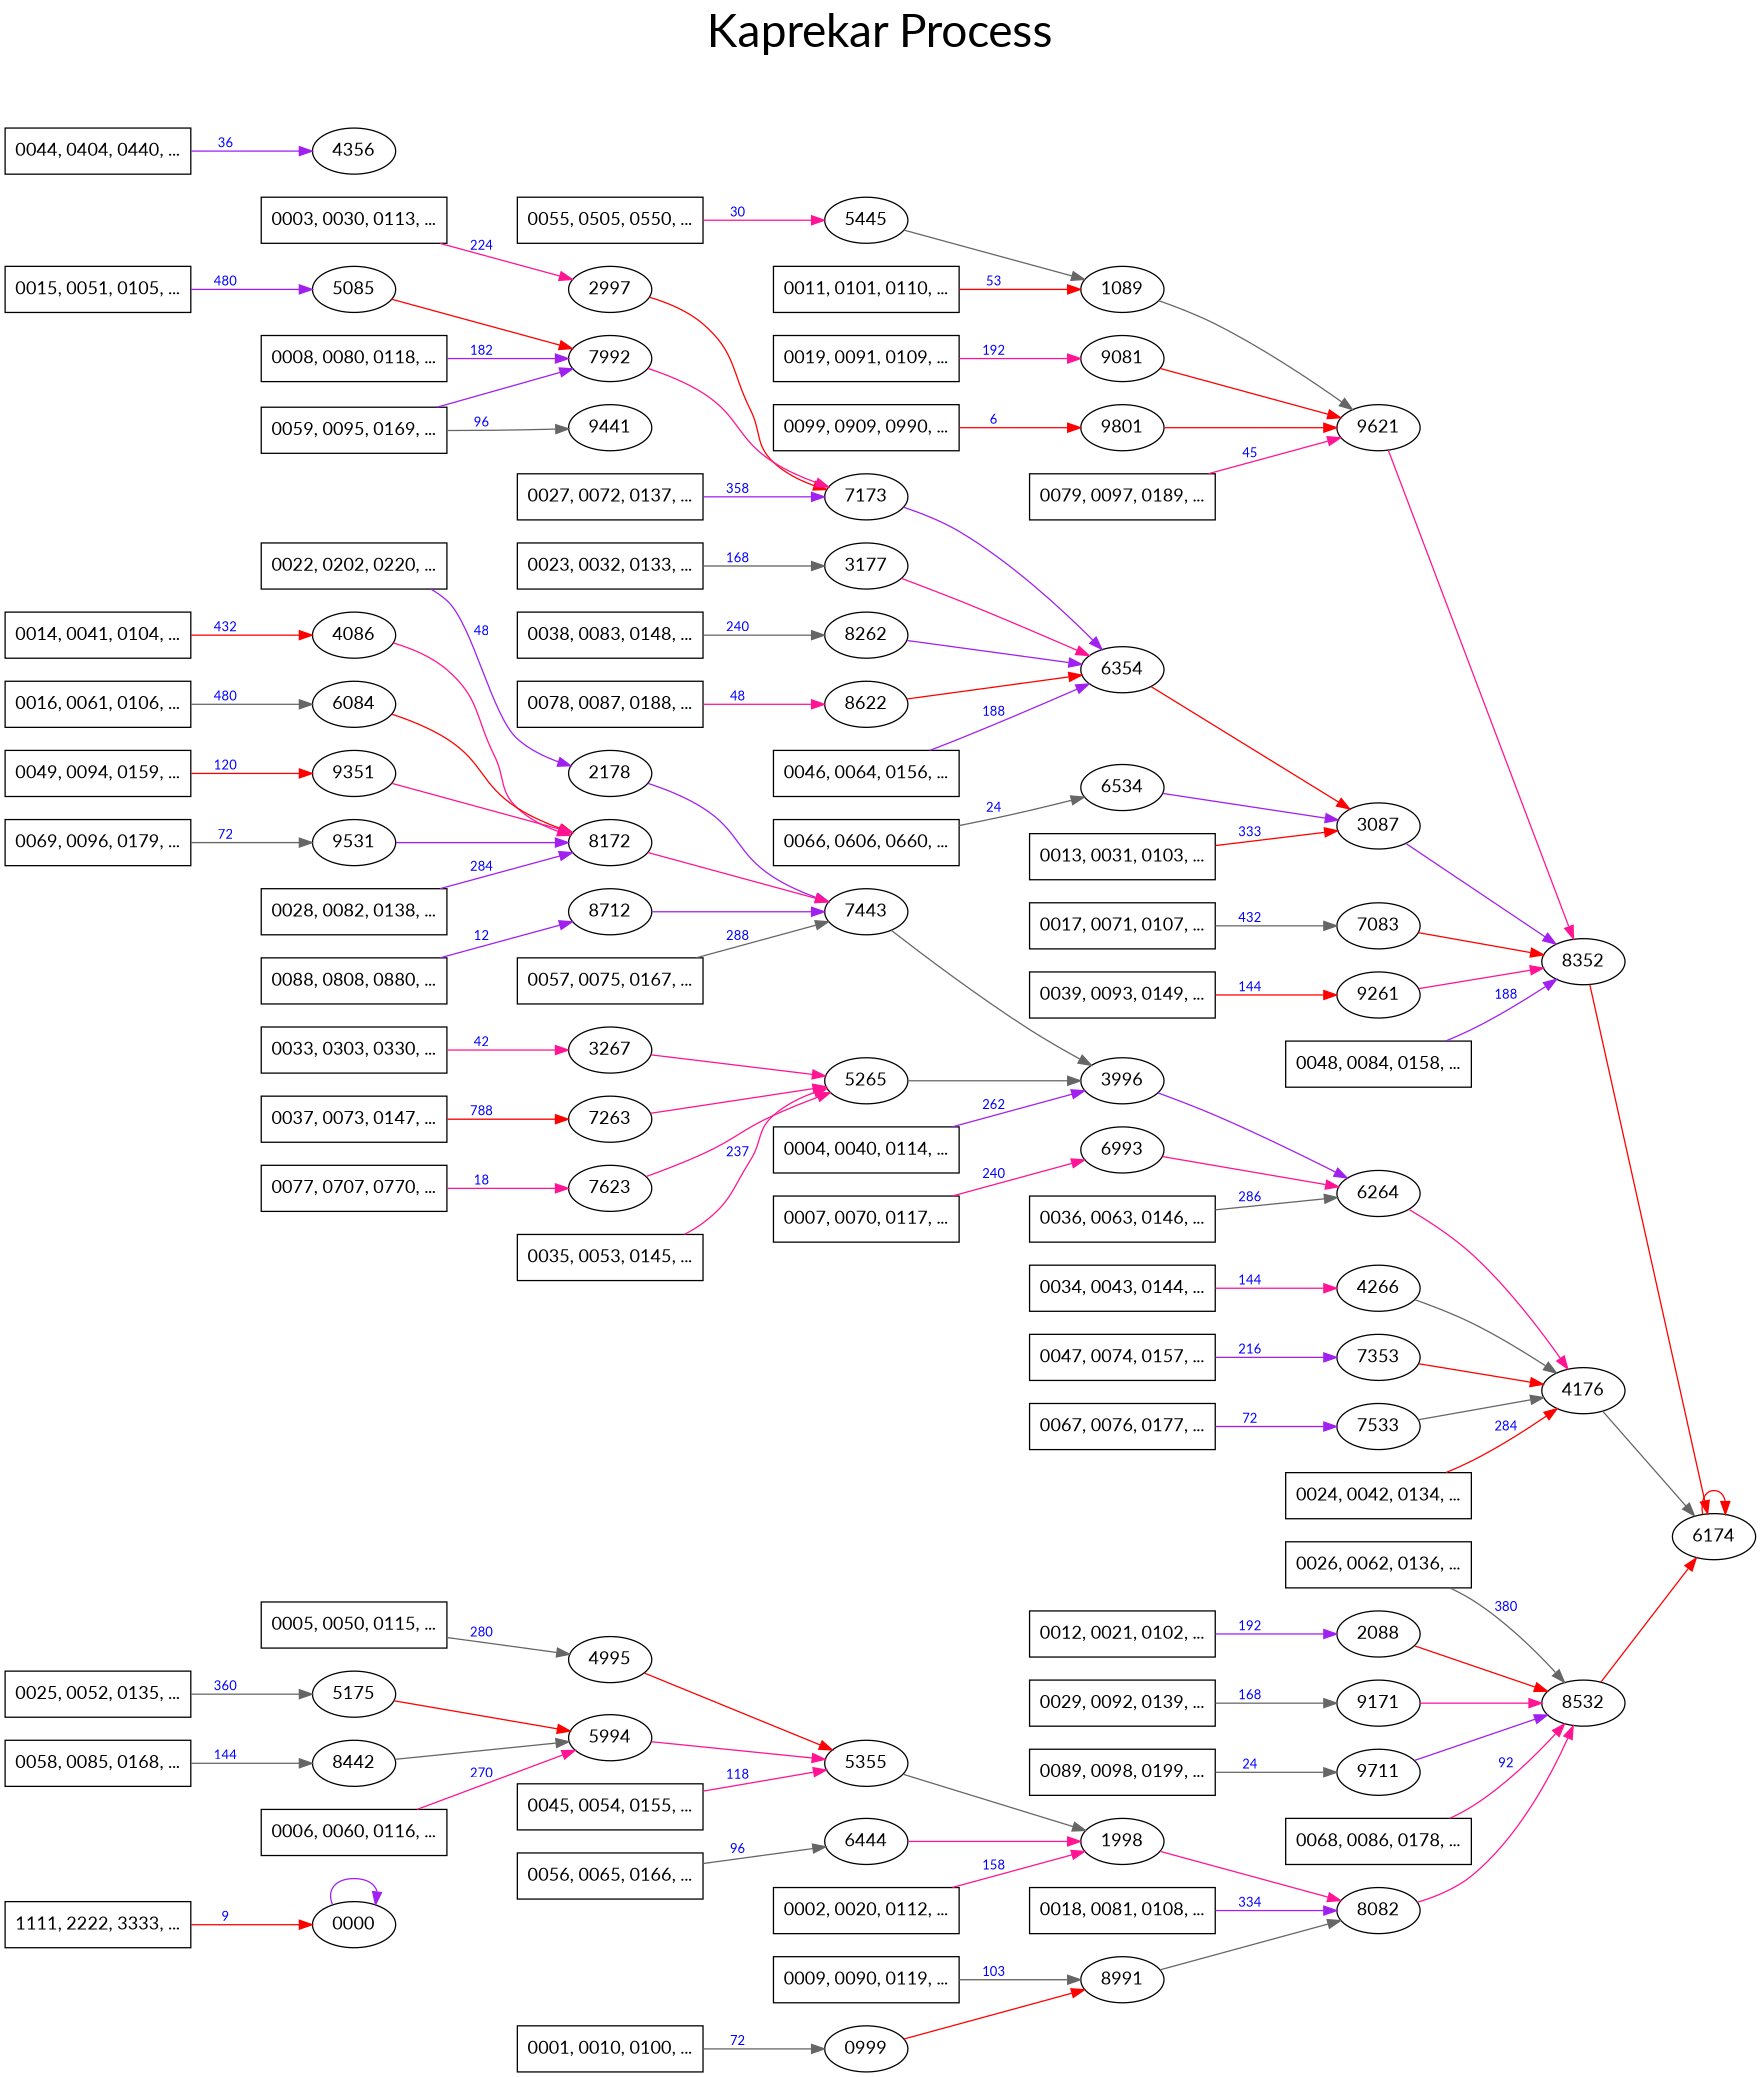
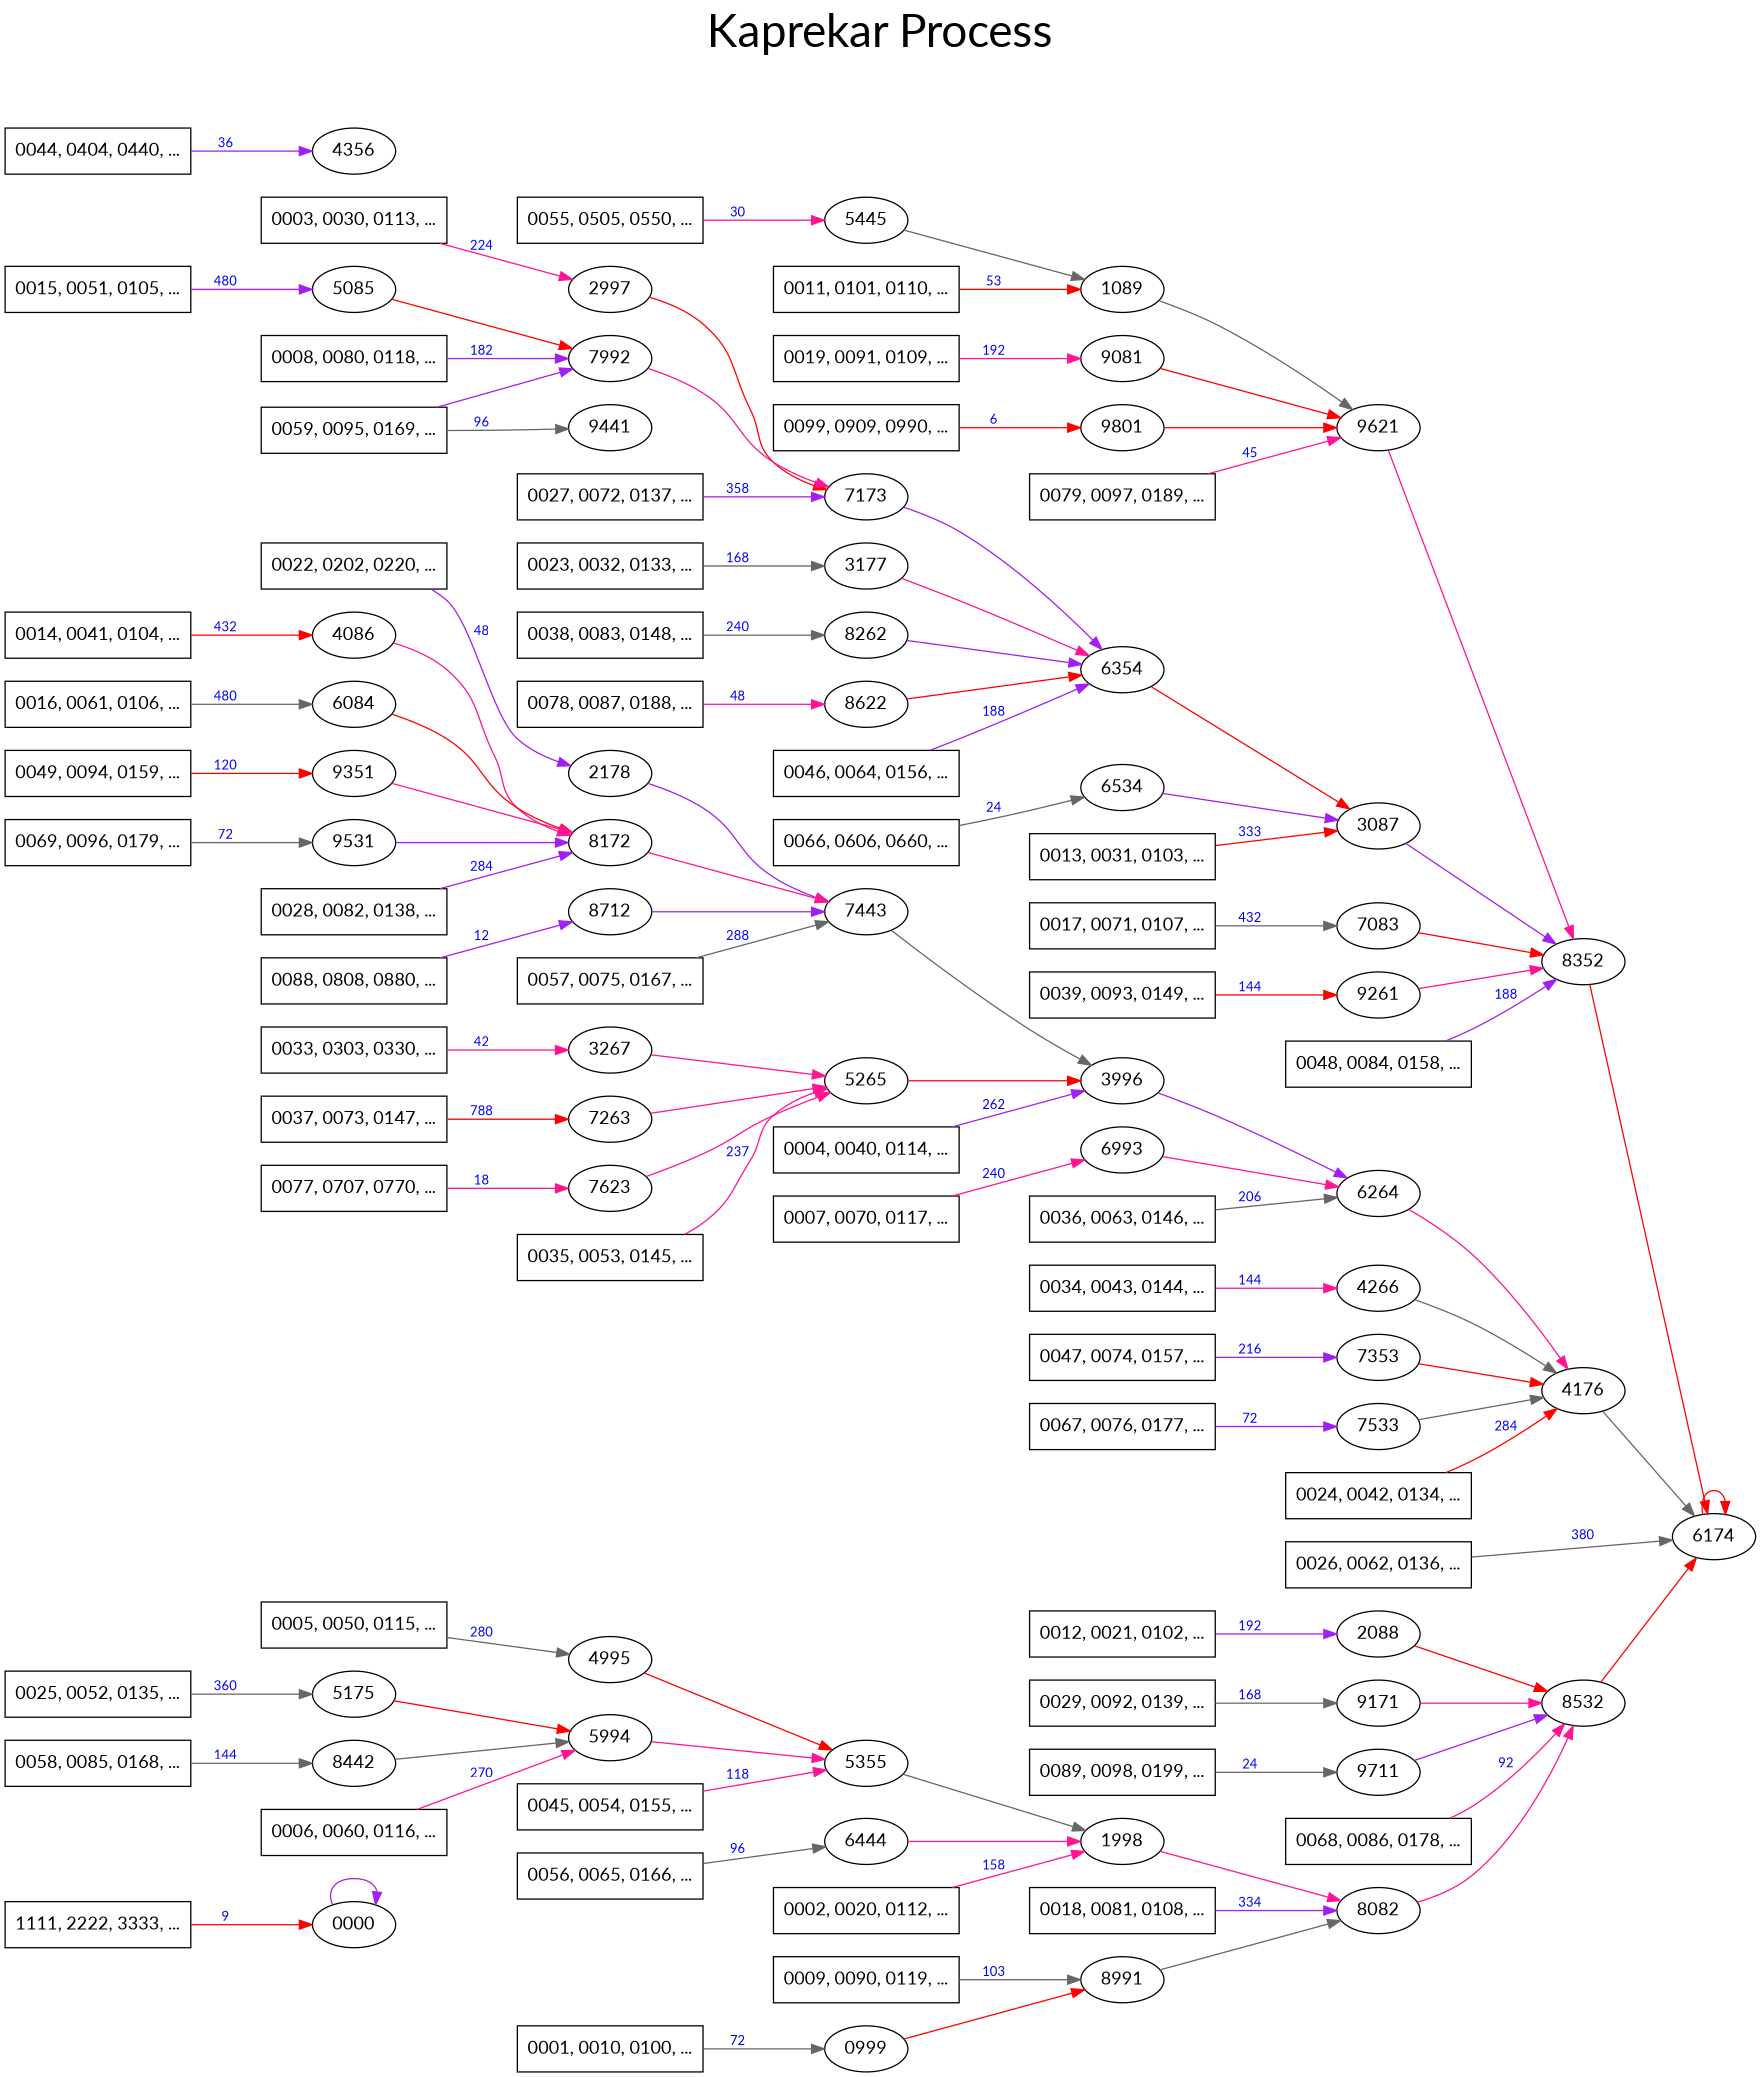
(988, 1081) -> (988, 1081)
(1250, 1198) -> (1250, 1198)
(1506, 1625) -> (1566, 1549)
